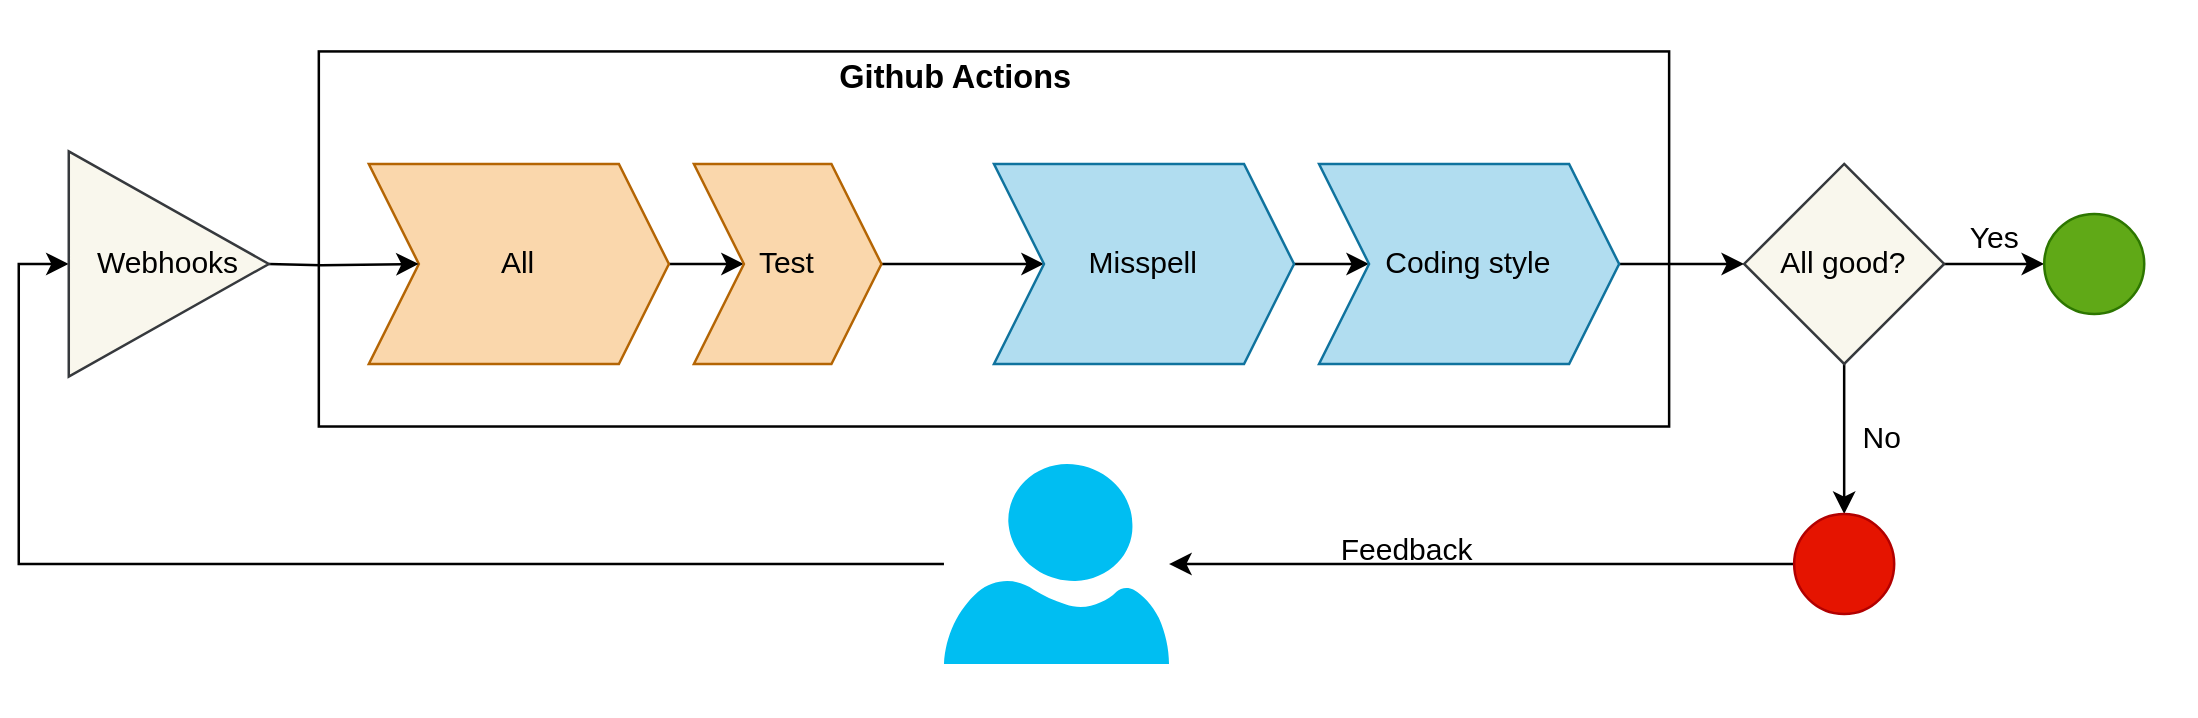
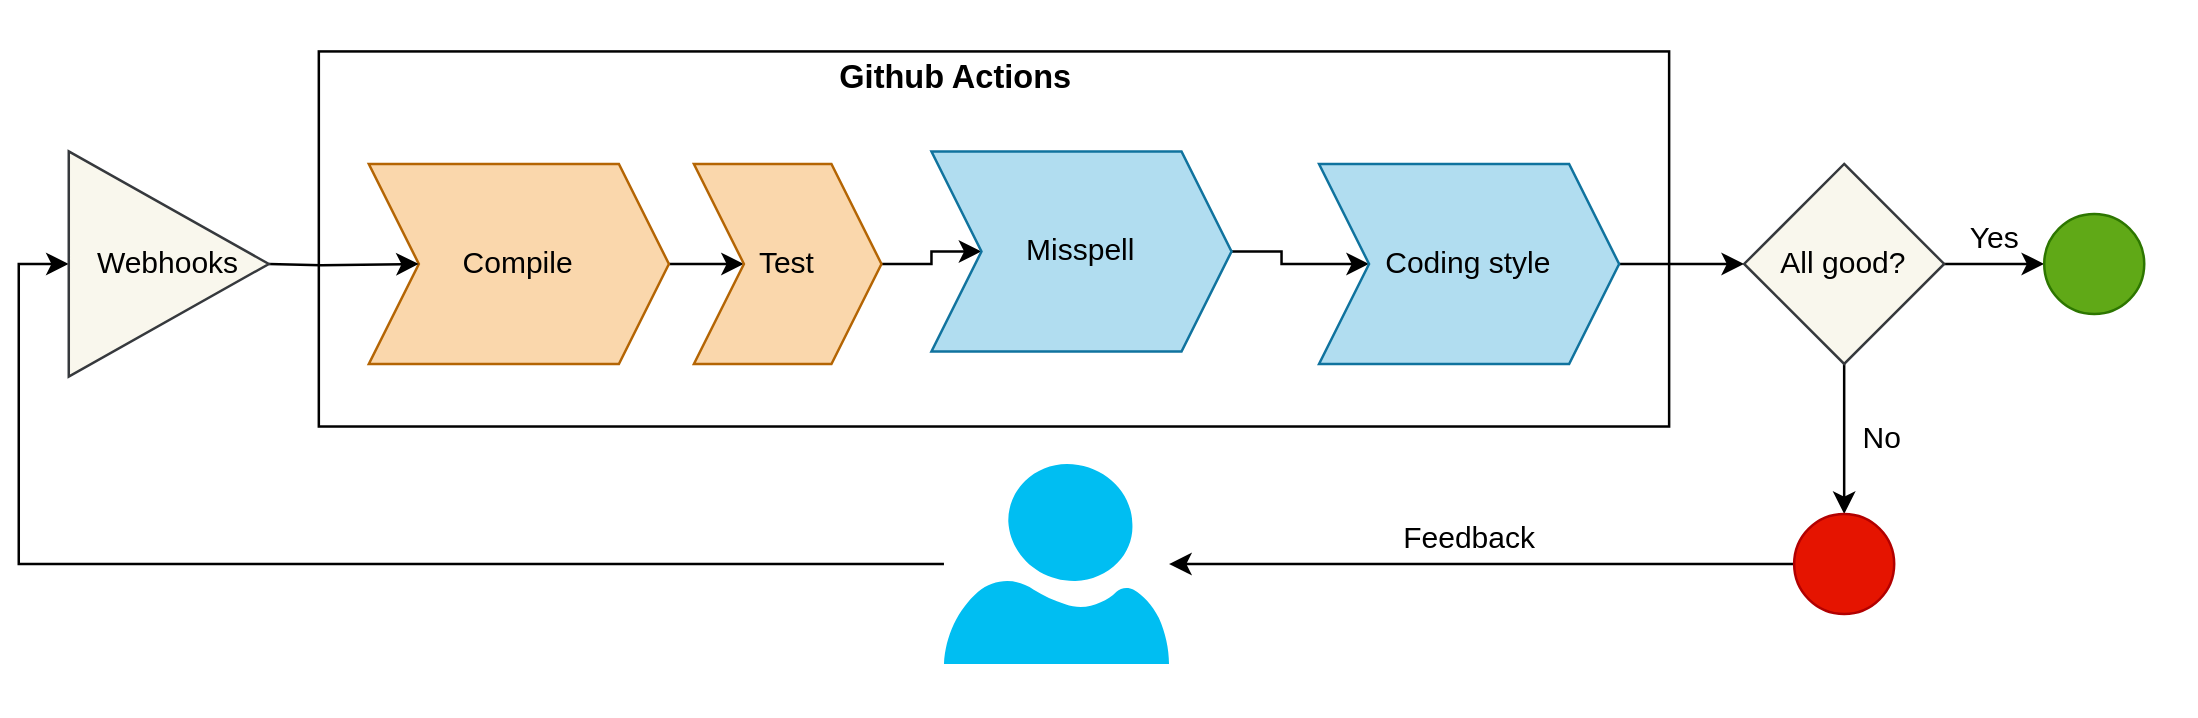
(519, 264) -> (519, 264)
(1144, 264) -> (1081, 251)
(1406, 551) -> (1469, 539)
